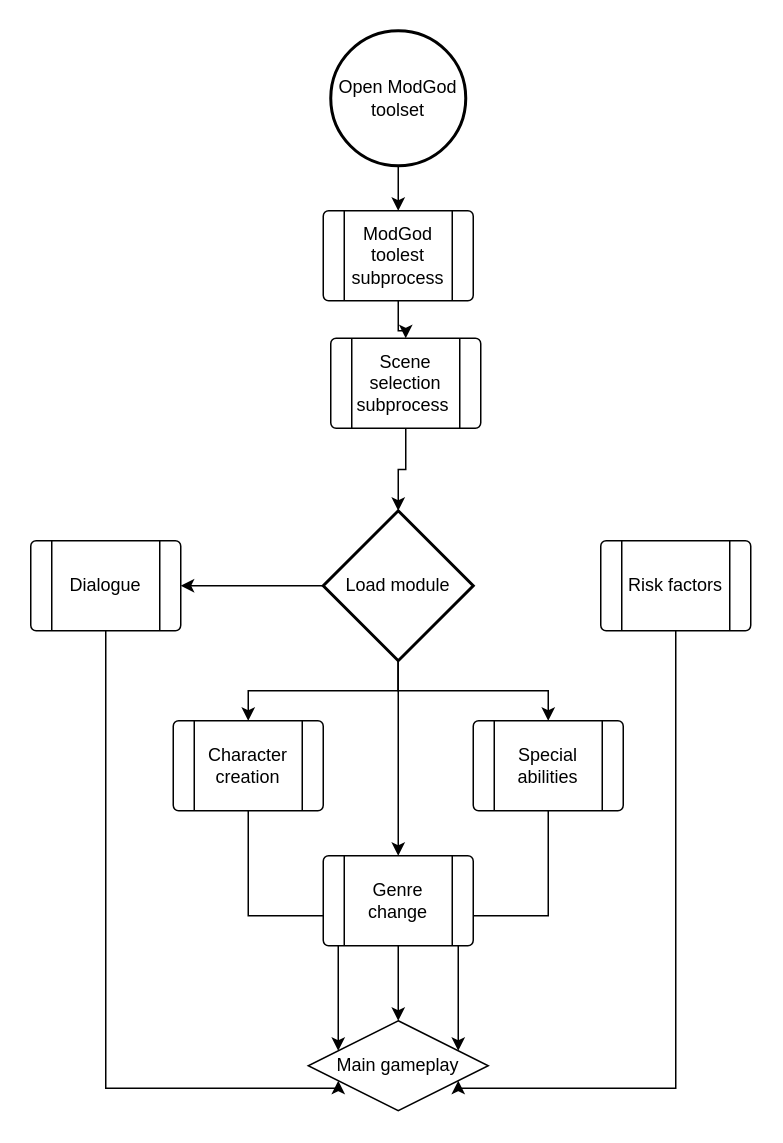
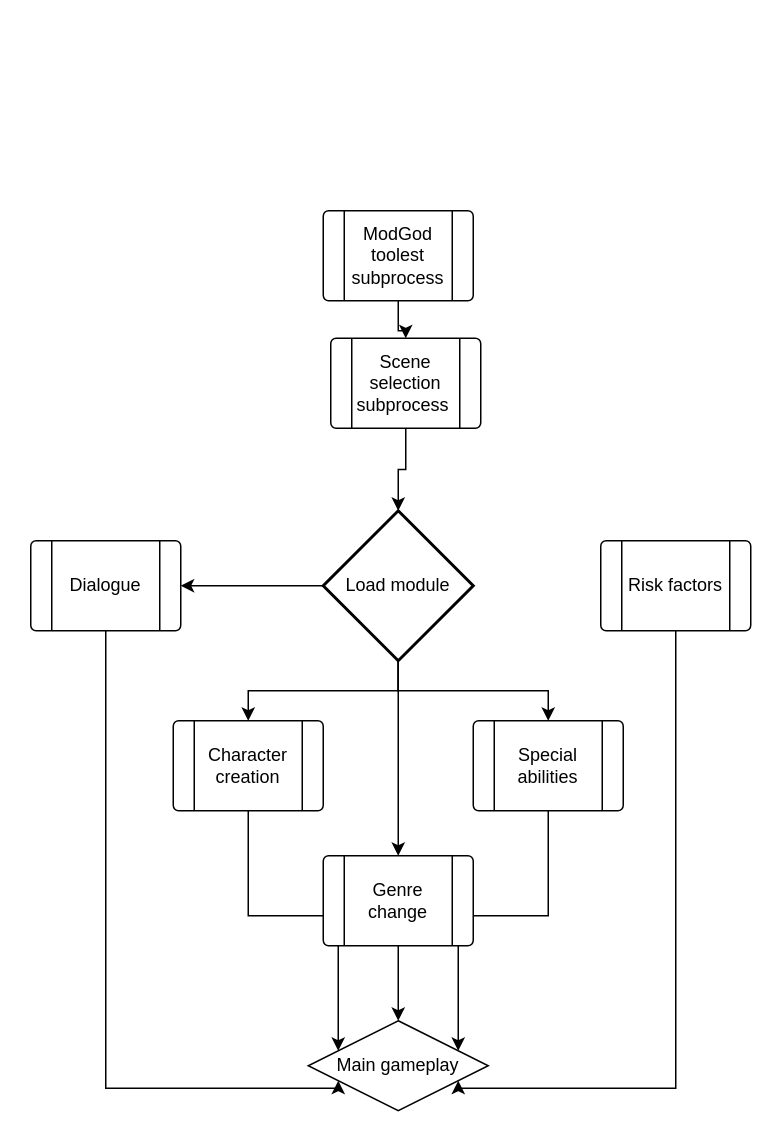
(398, 98) -> none
(398, 194) -> none
